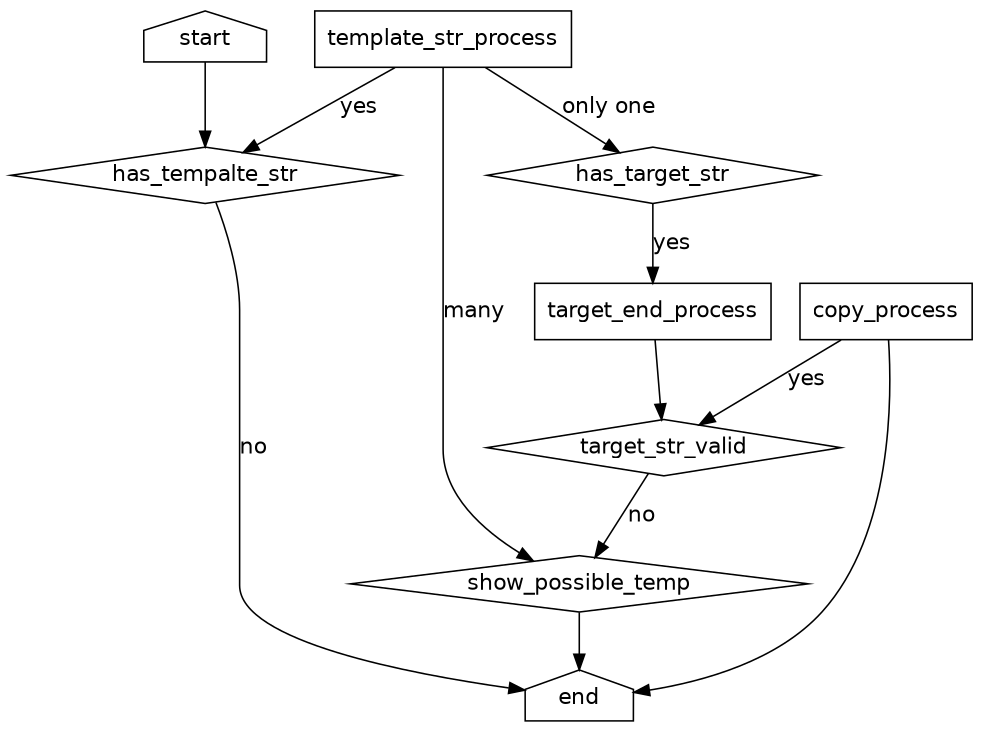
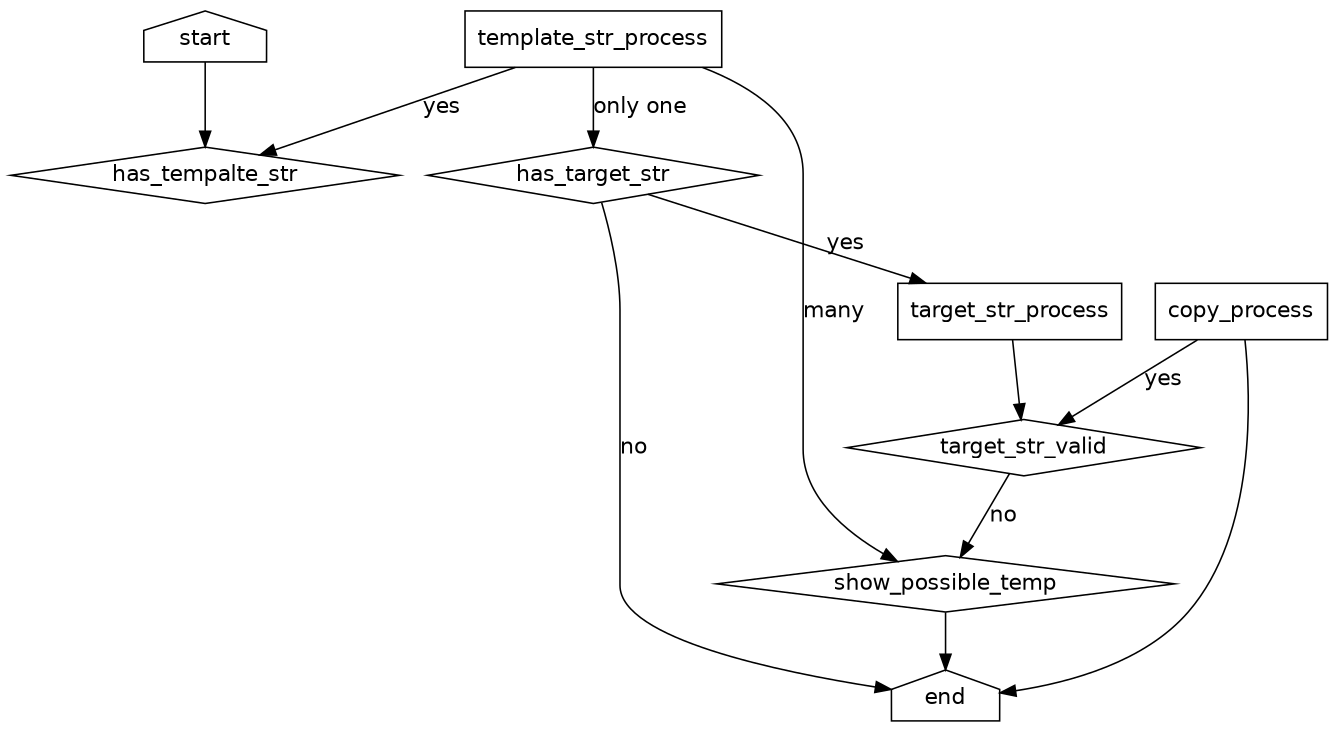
(653, 311) -> (1010, 311)
(240, 542) -> (620, 536)
